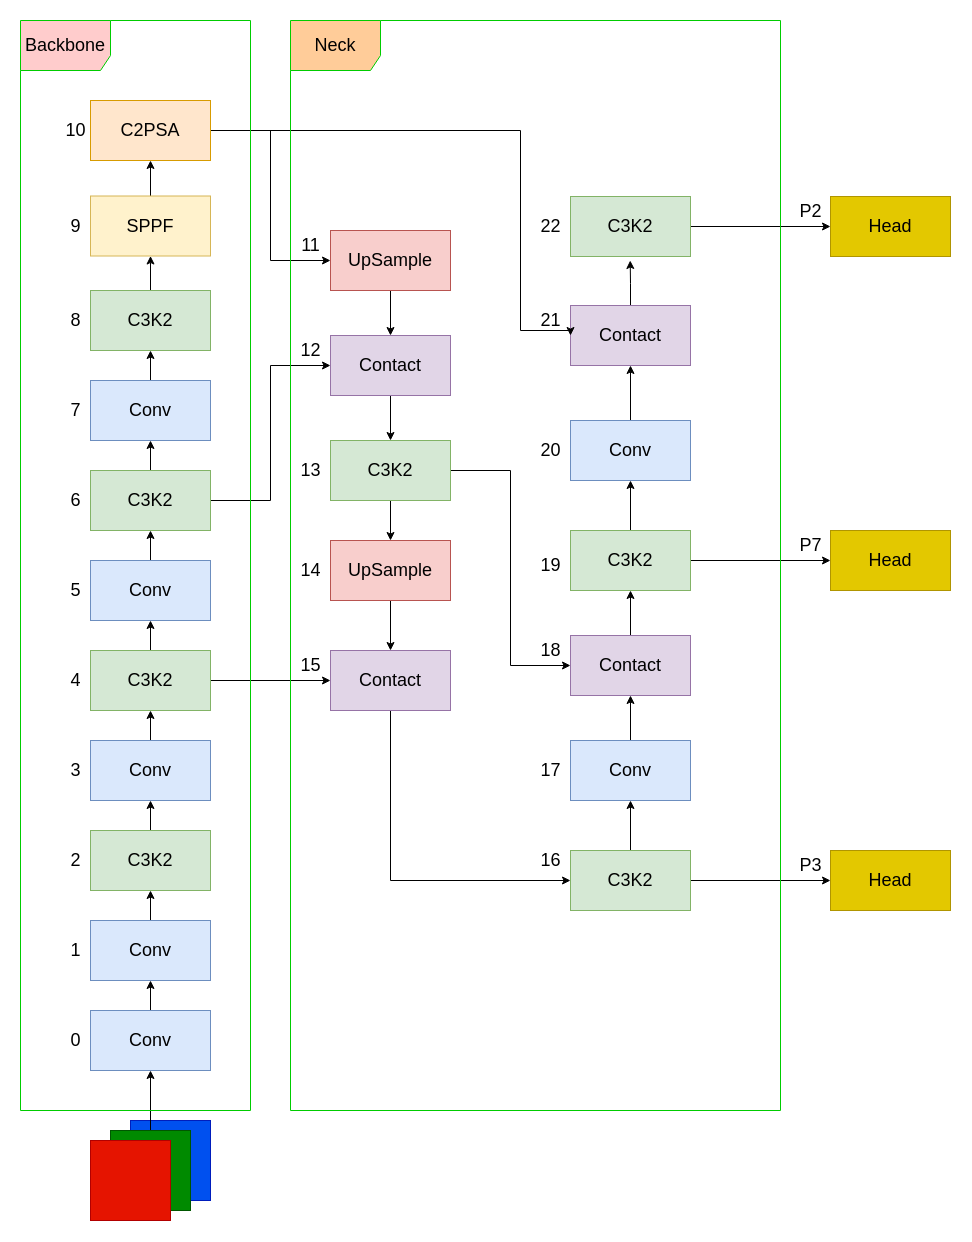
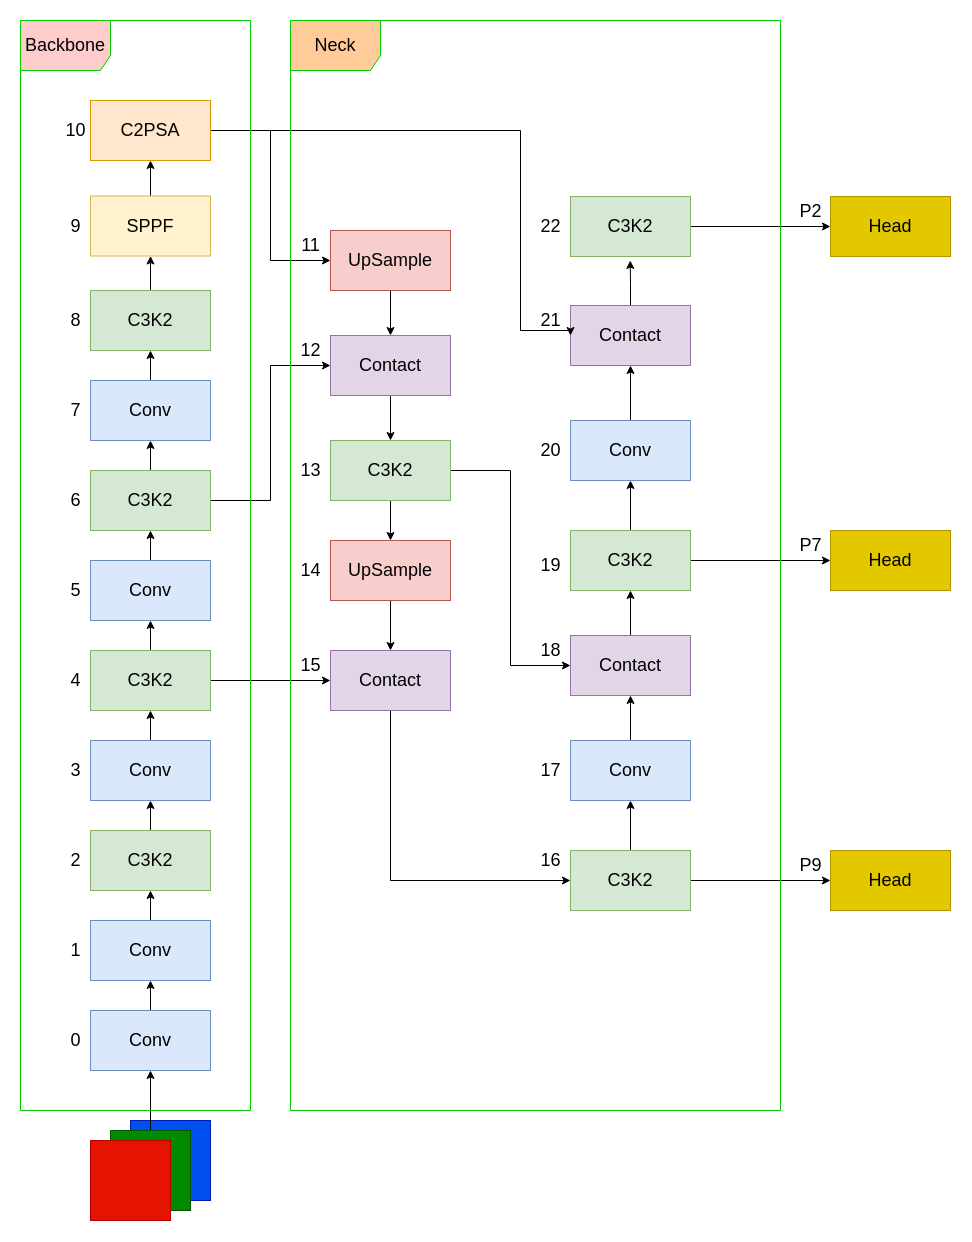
(811, 866) -> (811, 866)
